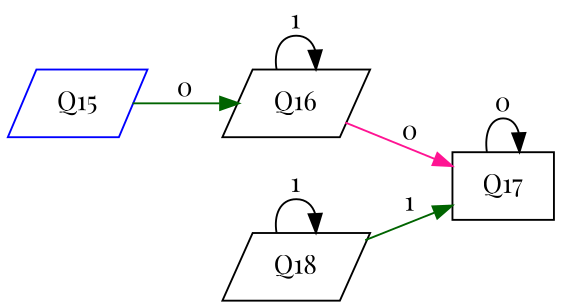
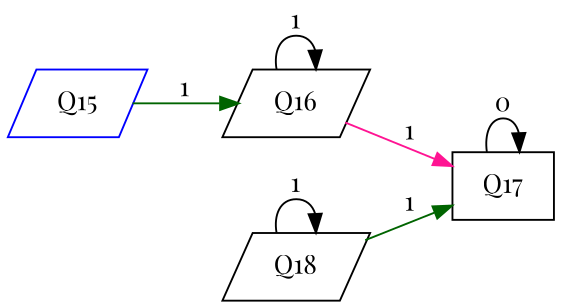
(185, 89) -> (185, 89)
(410, 132) -> (410, 132)
